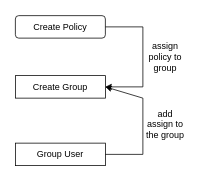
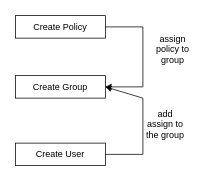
(60, 27) -> (60, 27)
(165, 57) -> (173, 49)
(60, 154) -> (60, 154)
